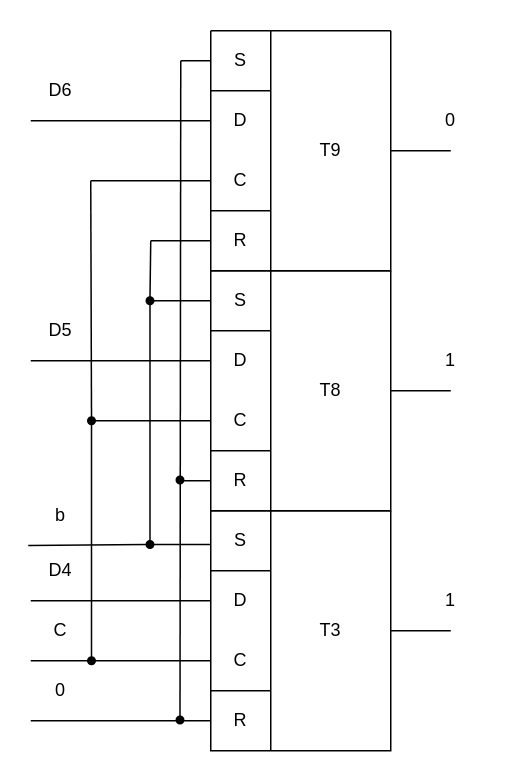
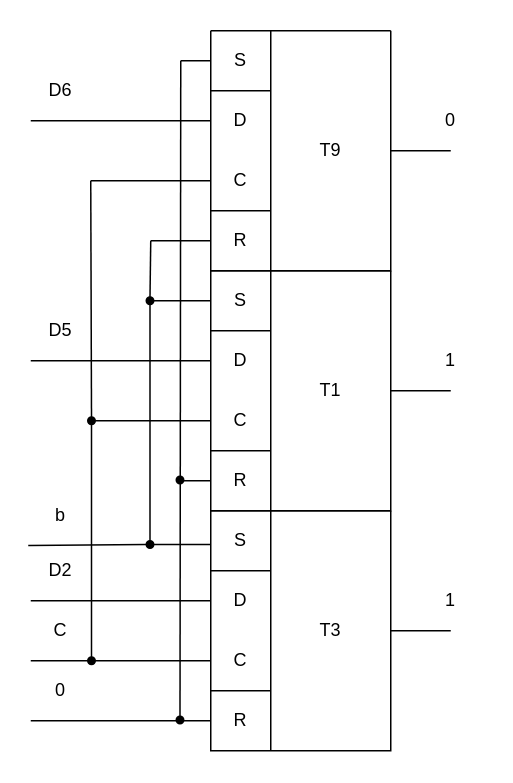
(331, 391) -> (331, 391)
(61, 571) -> (61, 571)
